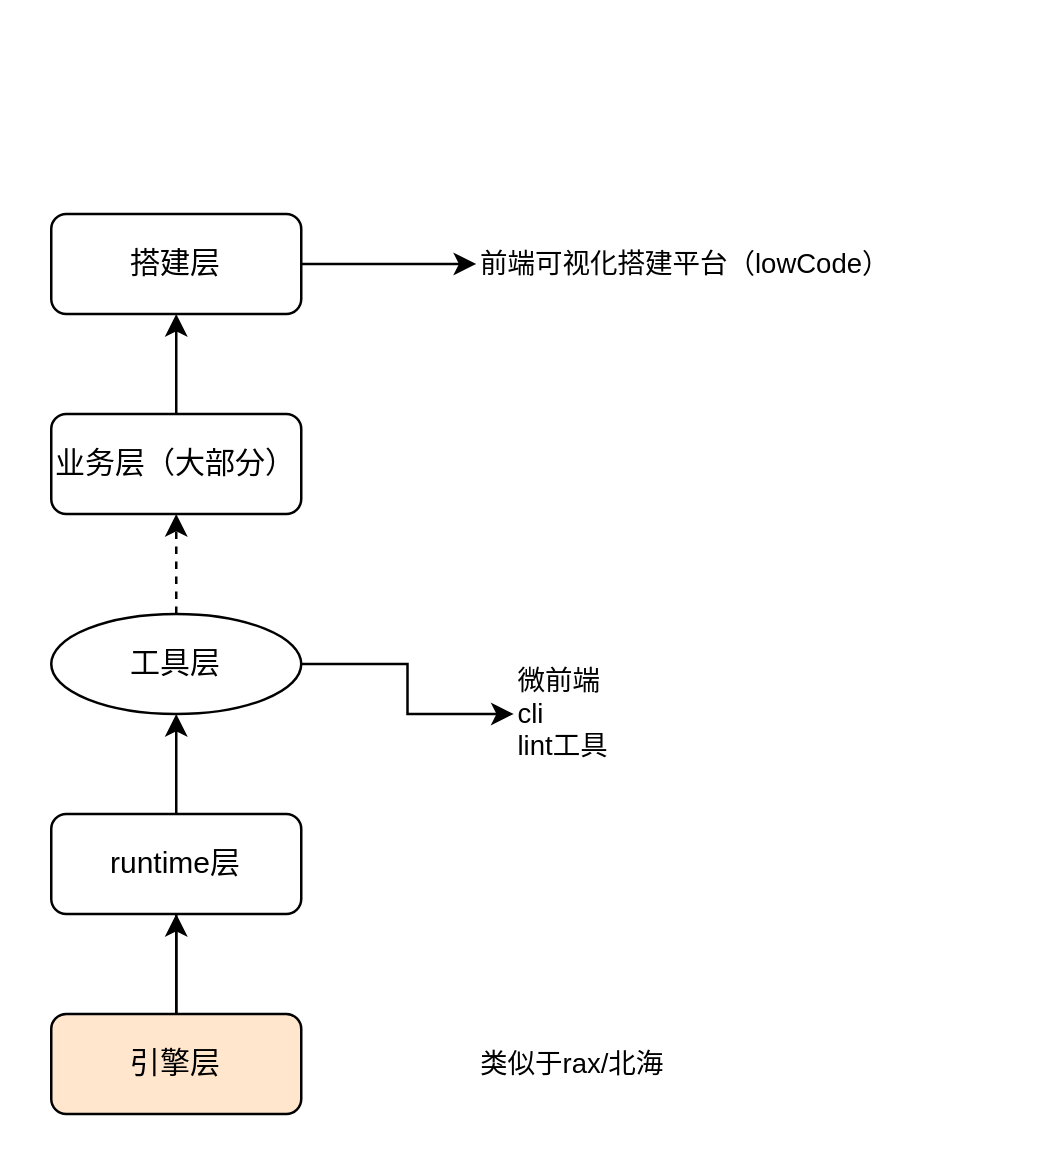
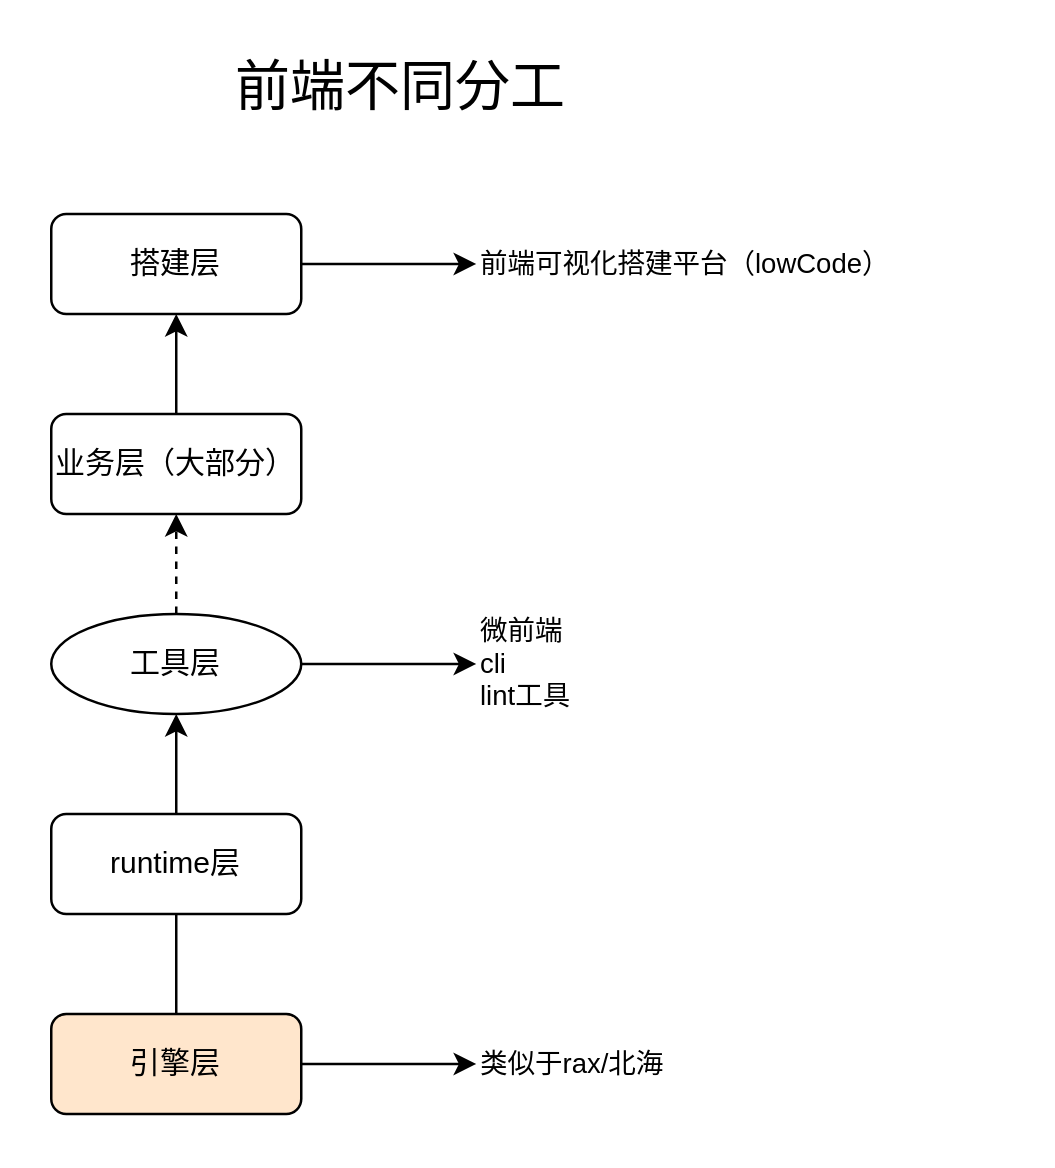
none -> (401, 89)
(589, 714) -> (551, 664)
(176, 1014) -> (380, 1064)
